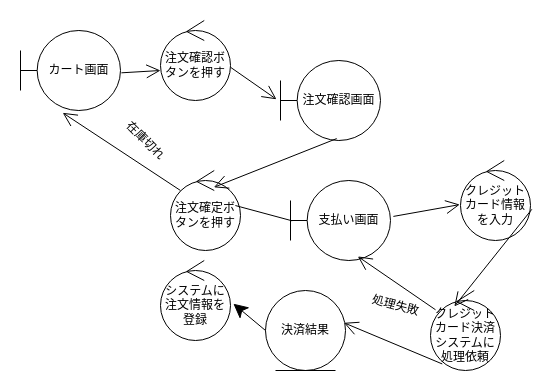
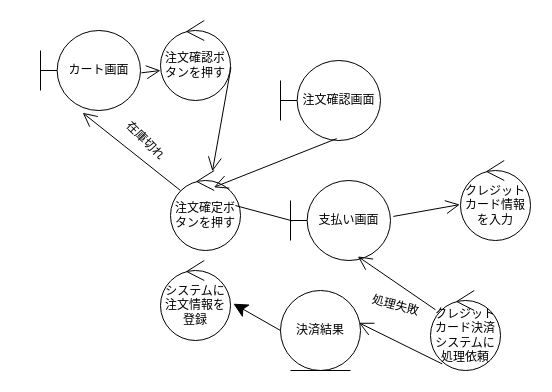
(71, 71) -> (91, 71)
(252, 82) -> (222, 118)
(498, 252) -> none
(306, 331) -> (321, 331)
